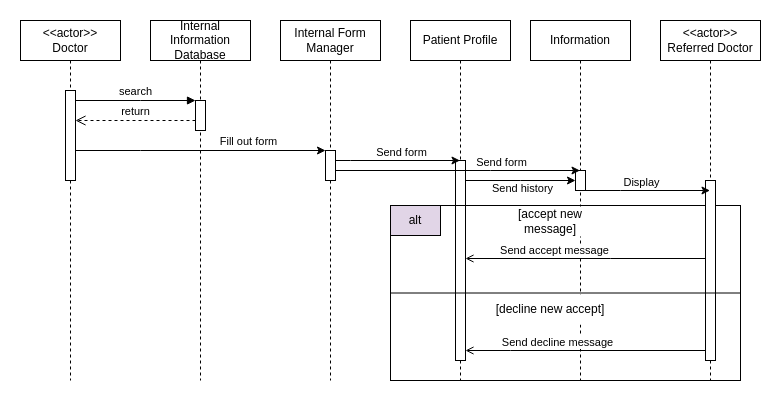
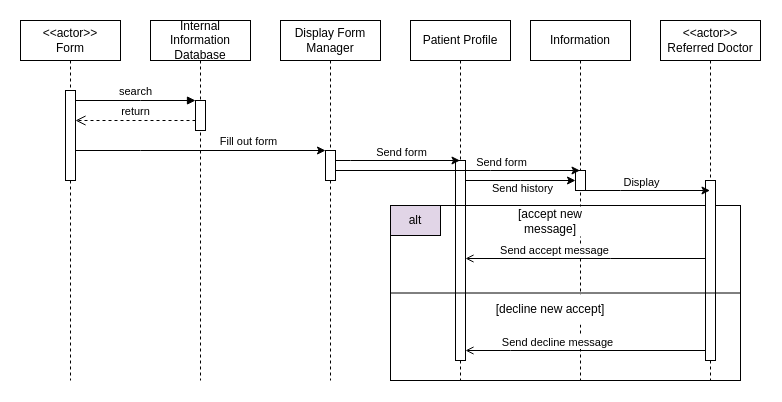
(71, 41) -> (71, 41)
(331, 41) -> (331, 41)
